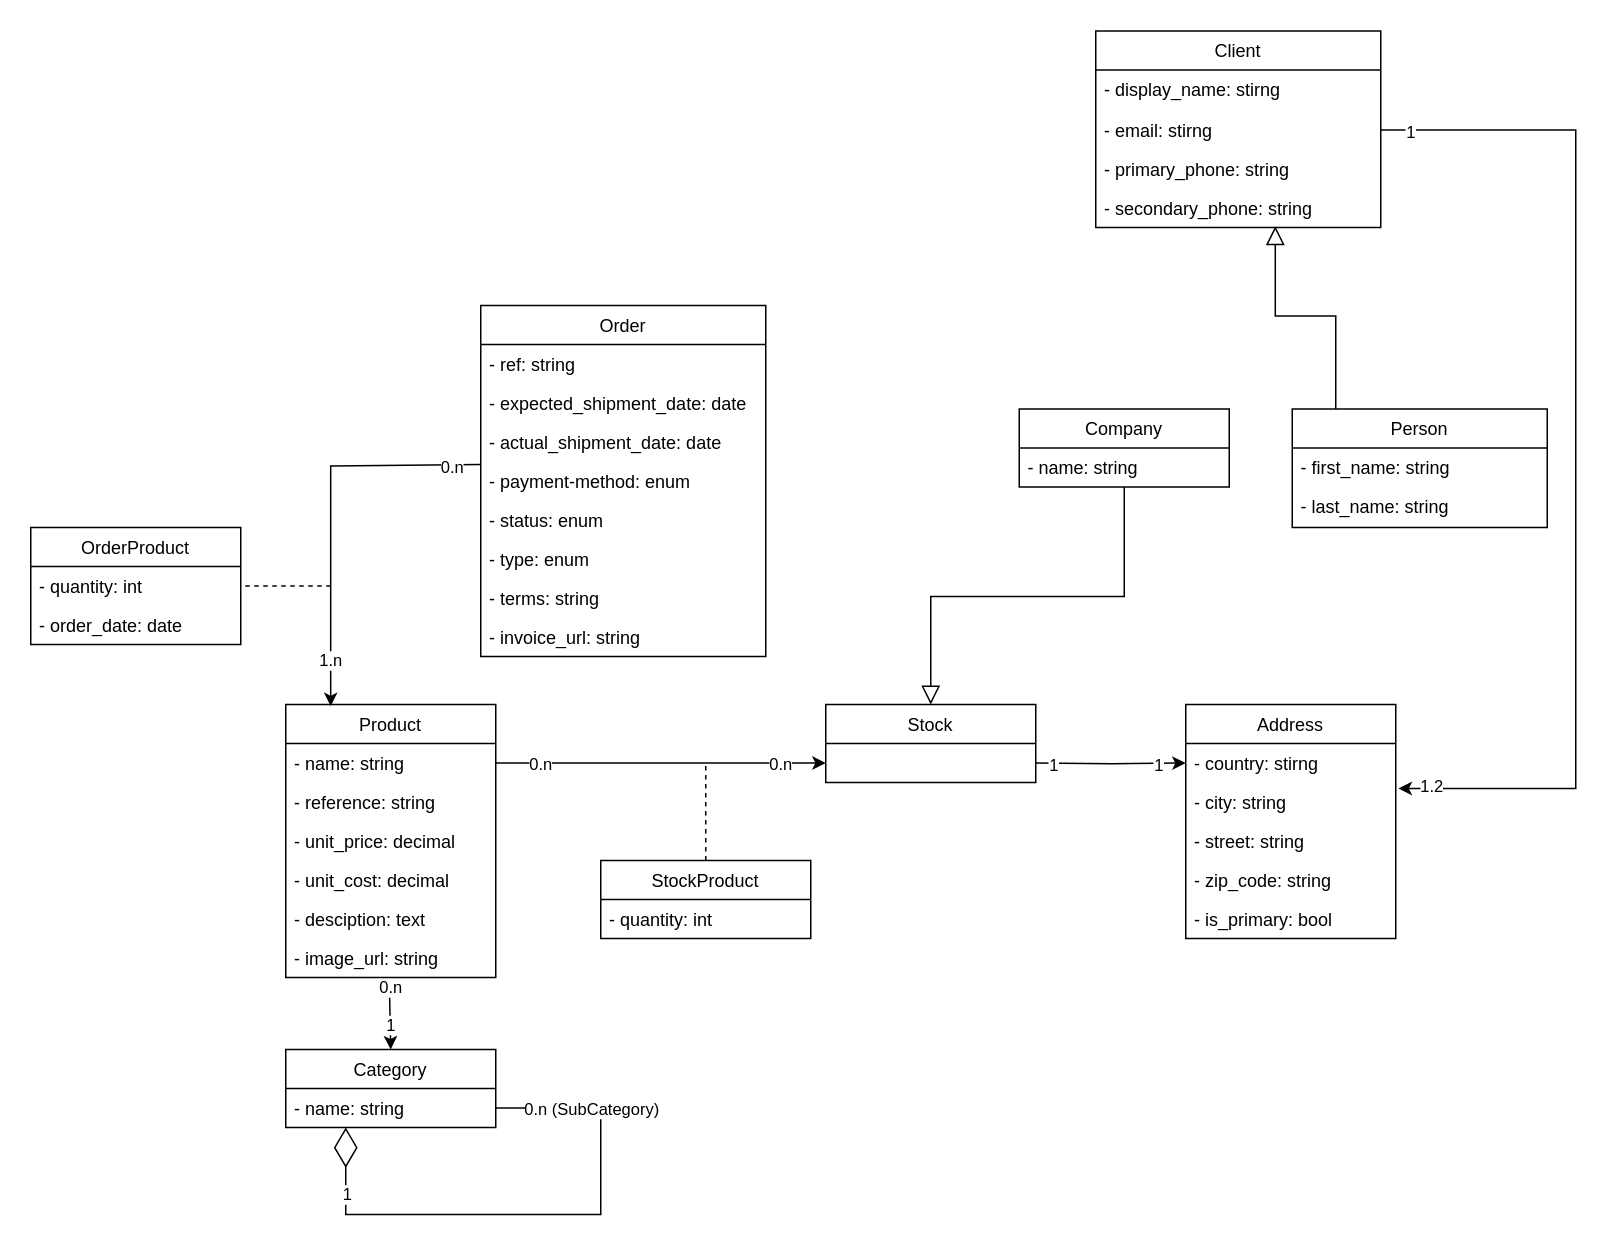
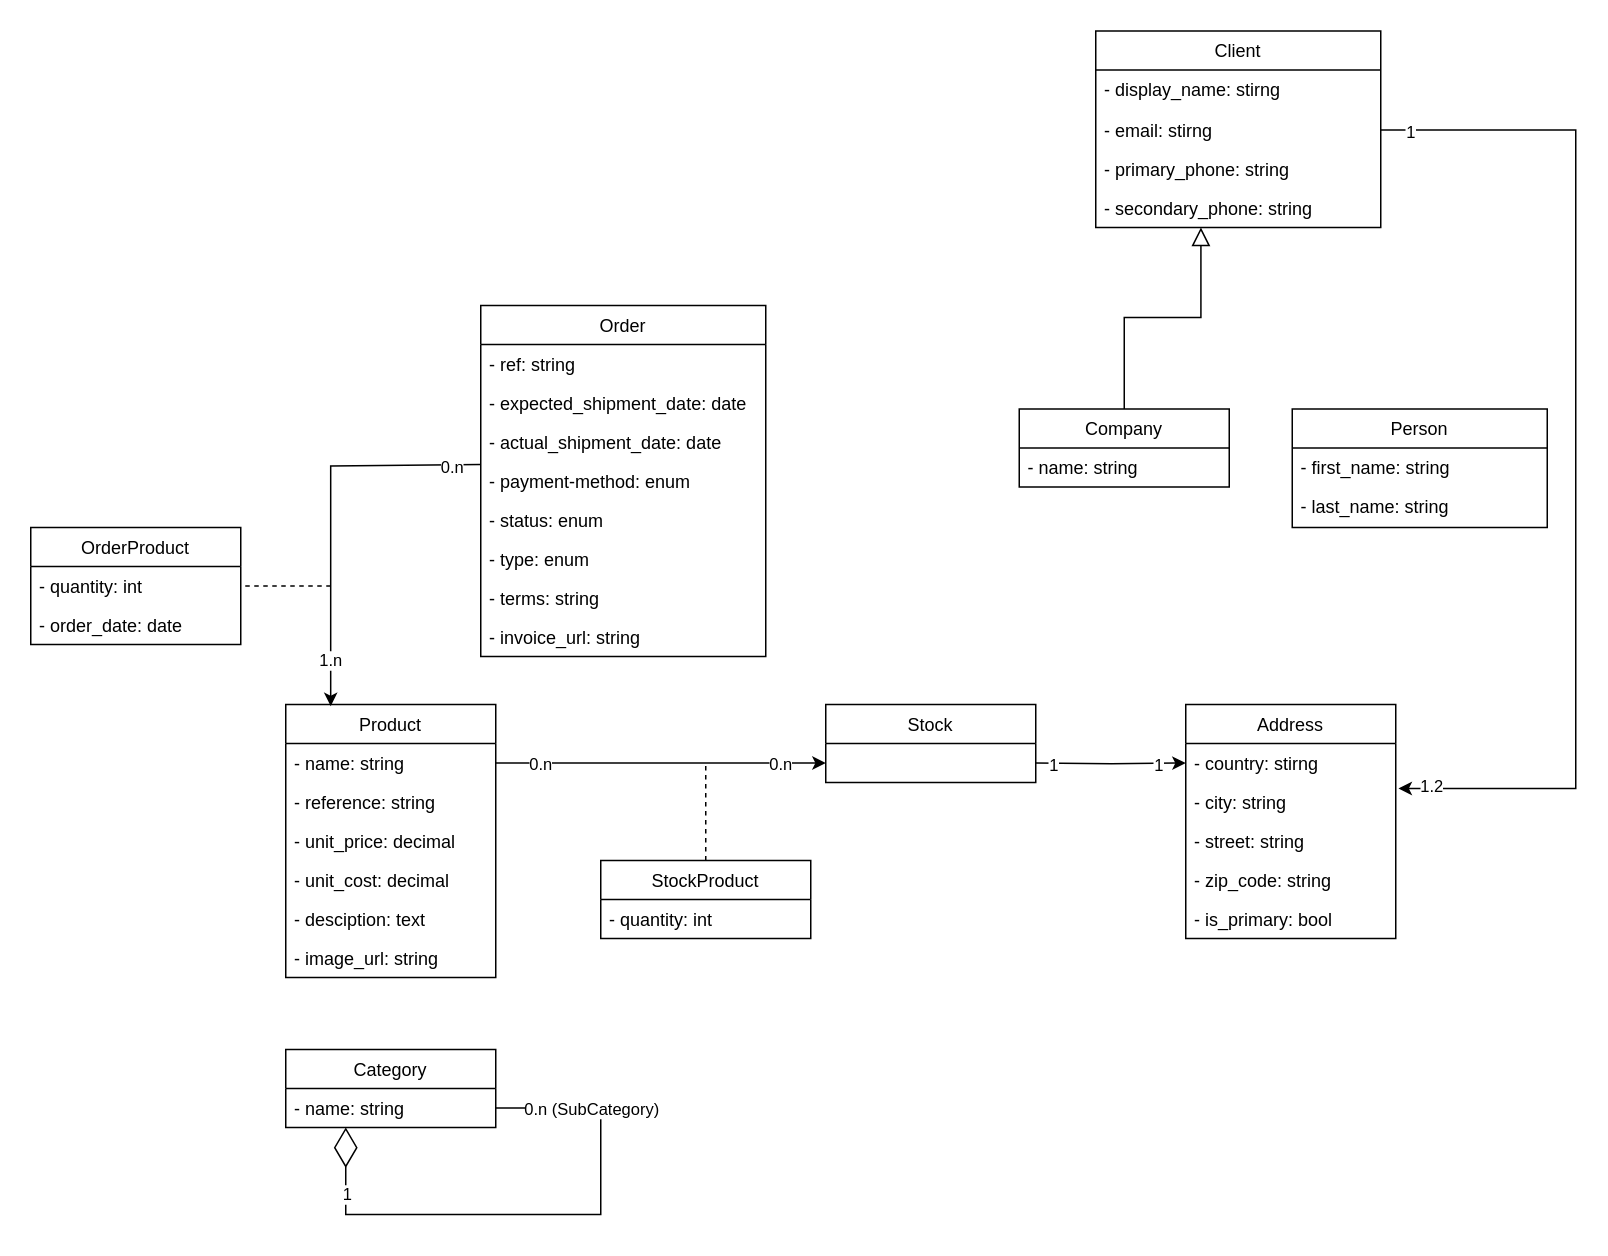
(1316, 316) -> none
(1038, 596) -> (1154, 317)
(390, 1010) -> none
